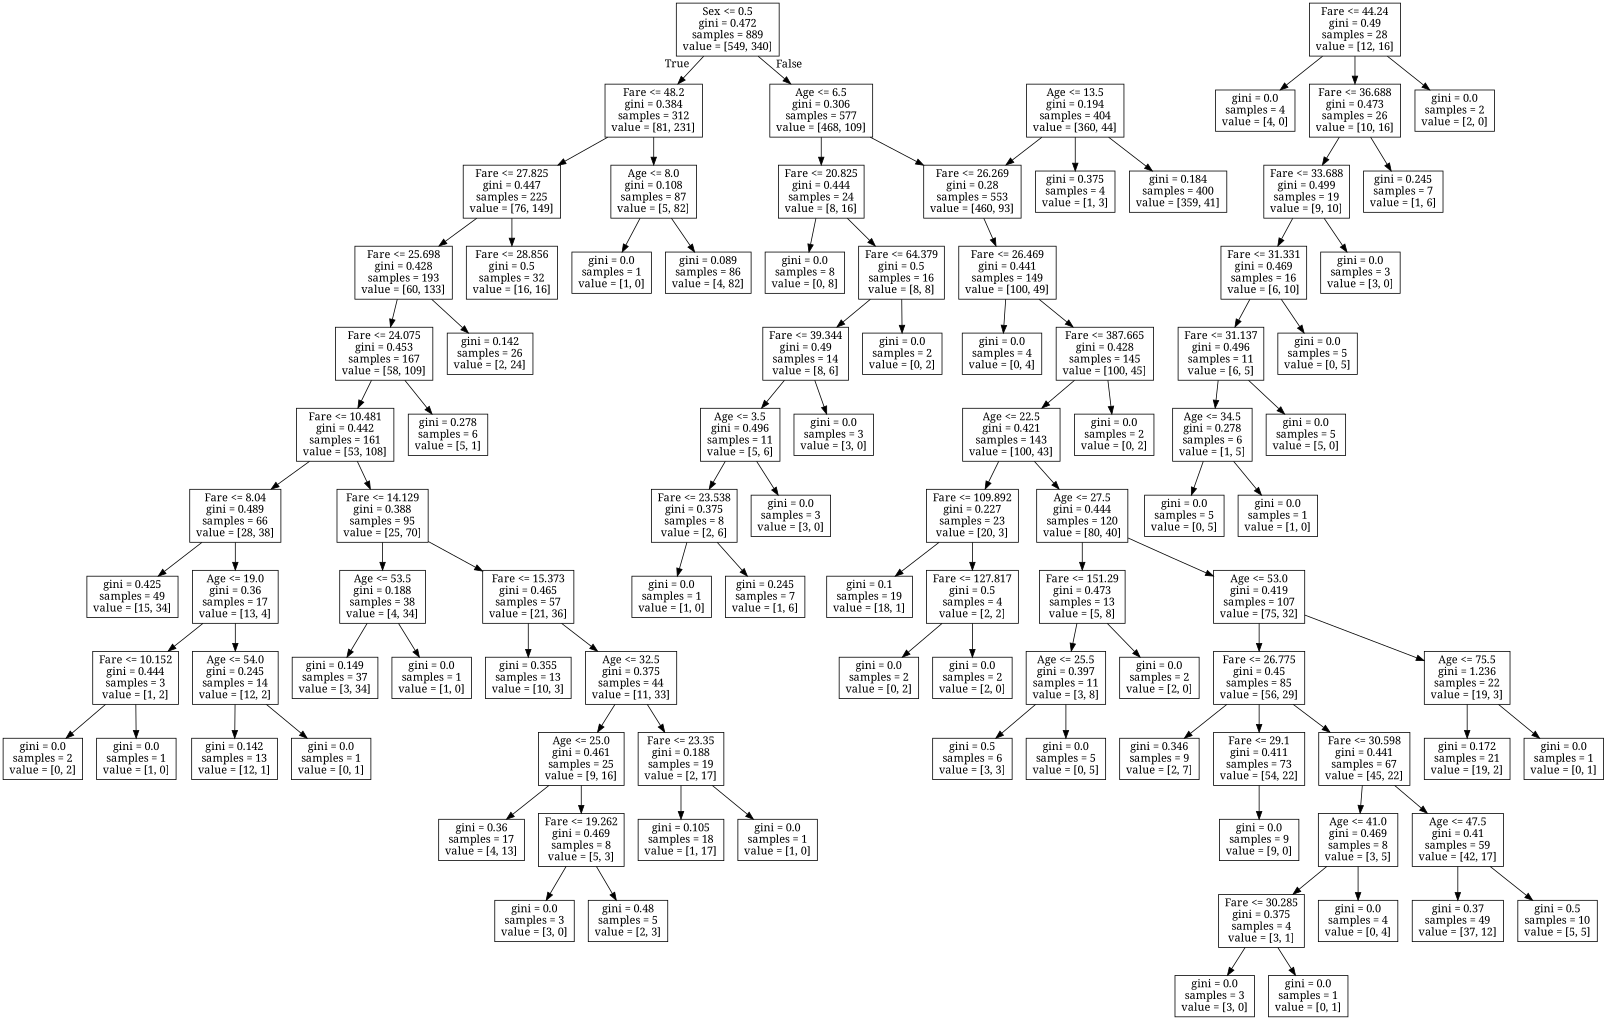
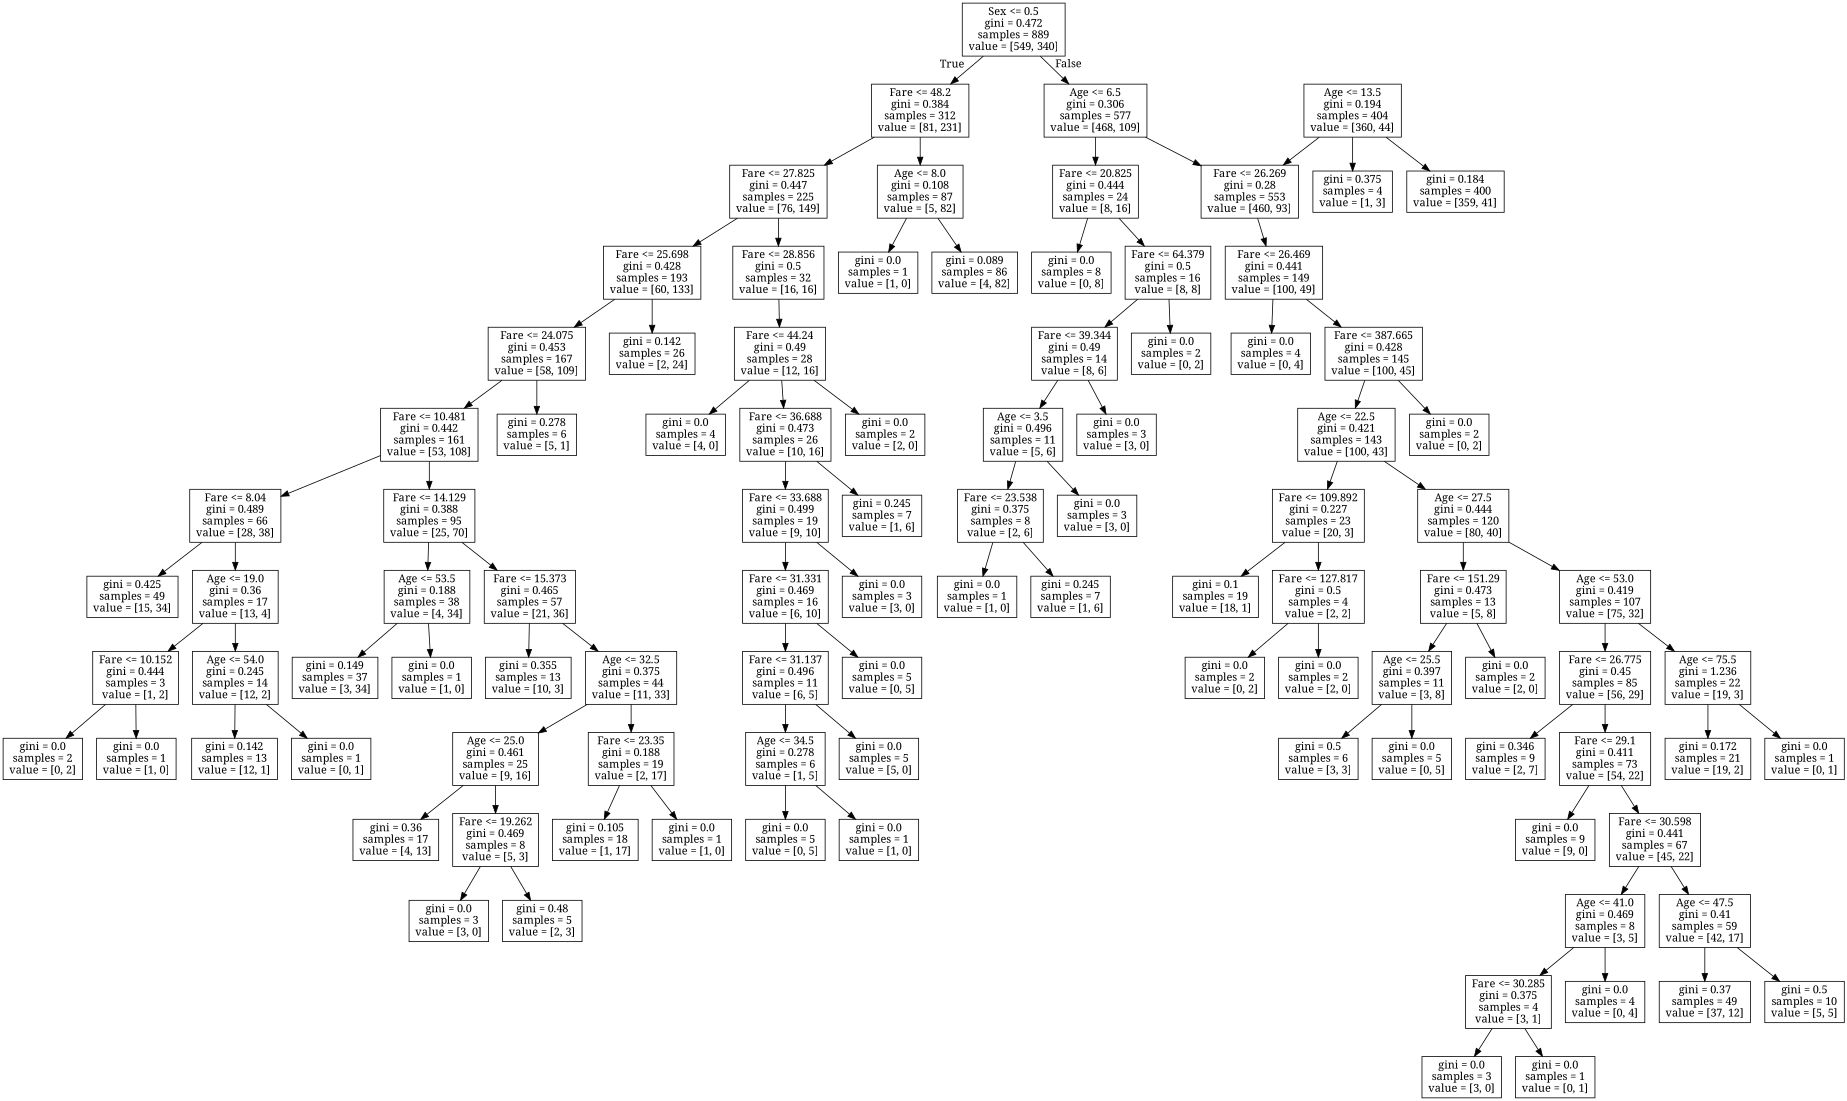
none -> (779, 309)
(1308, 716) -> (1628, 796)
